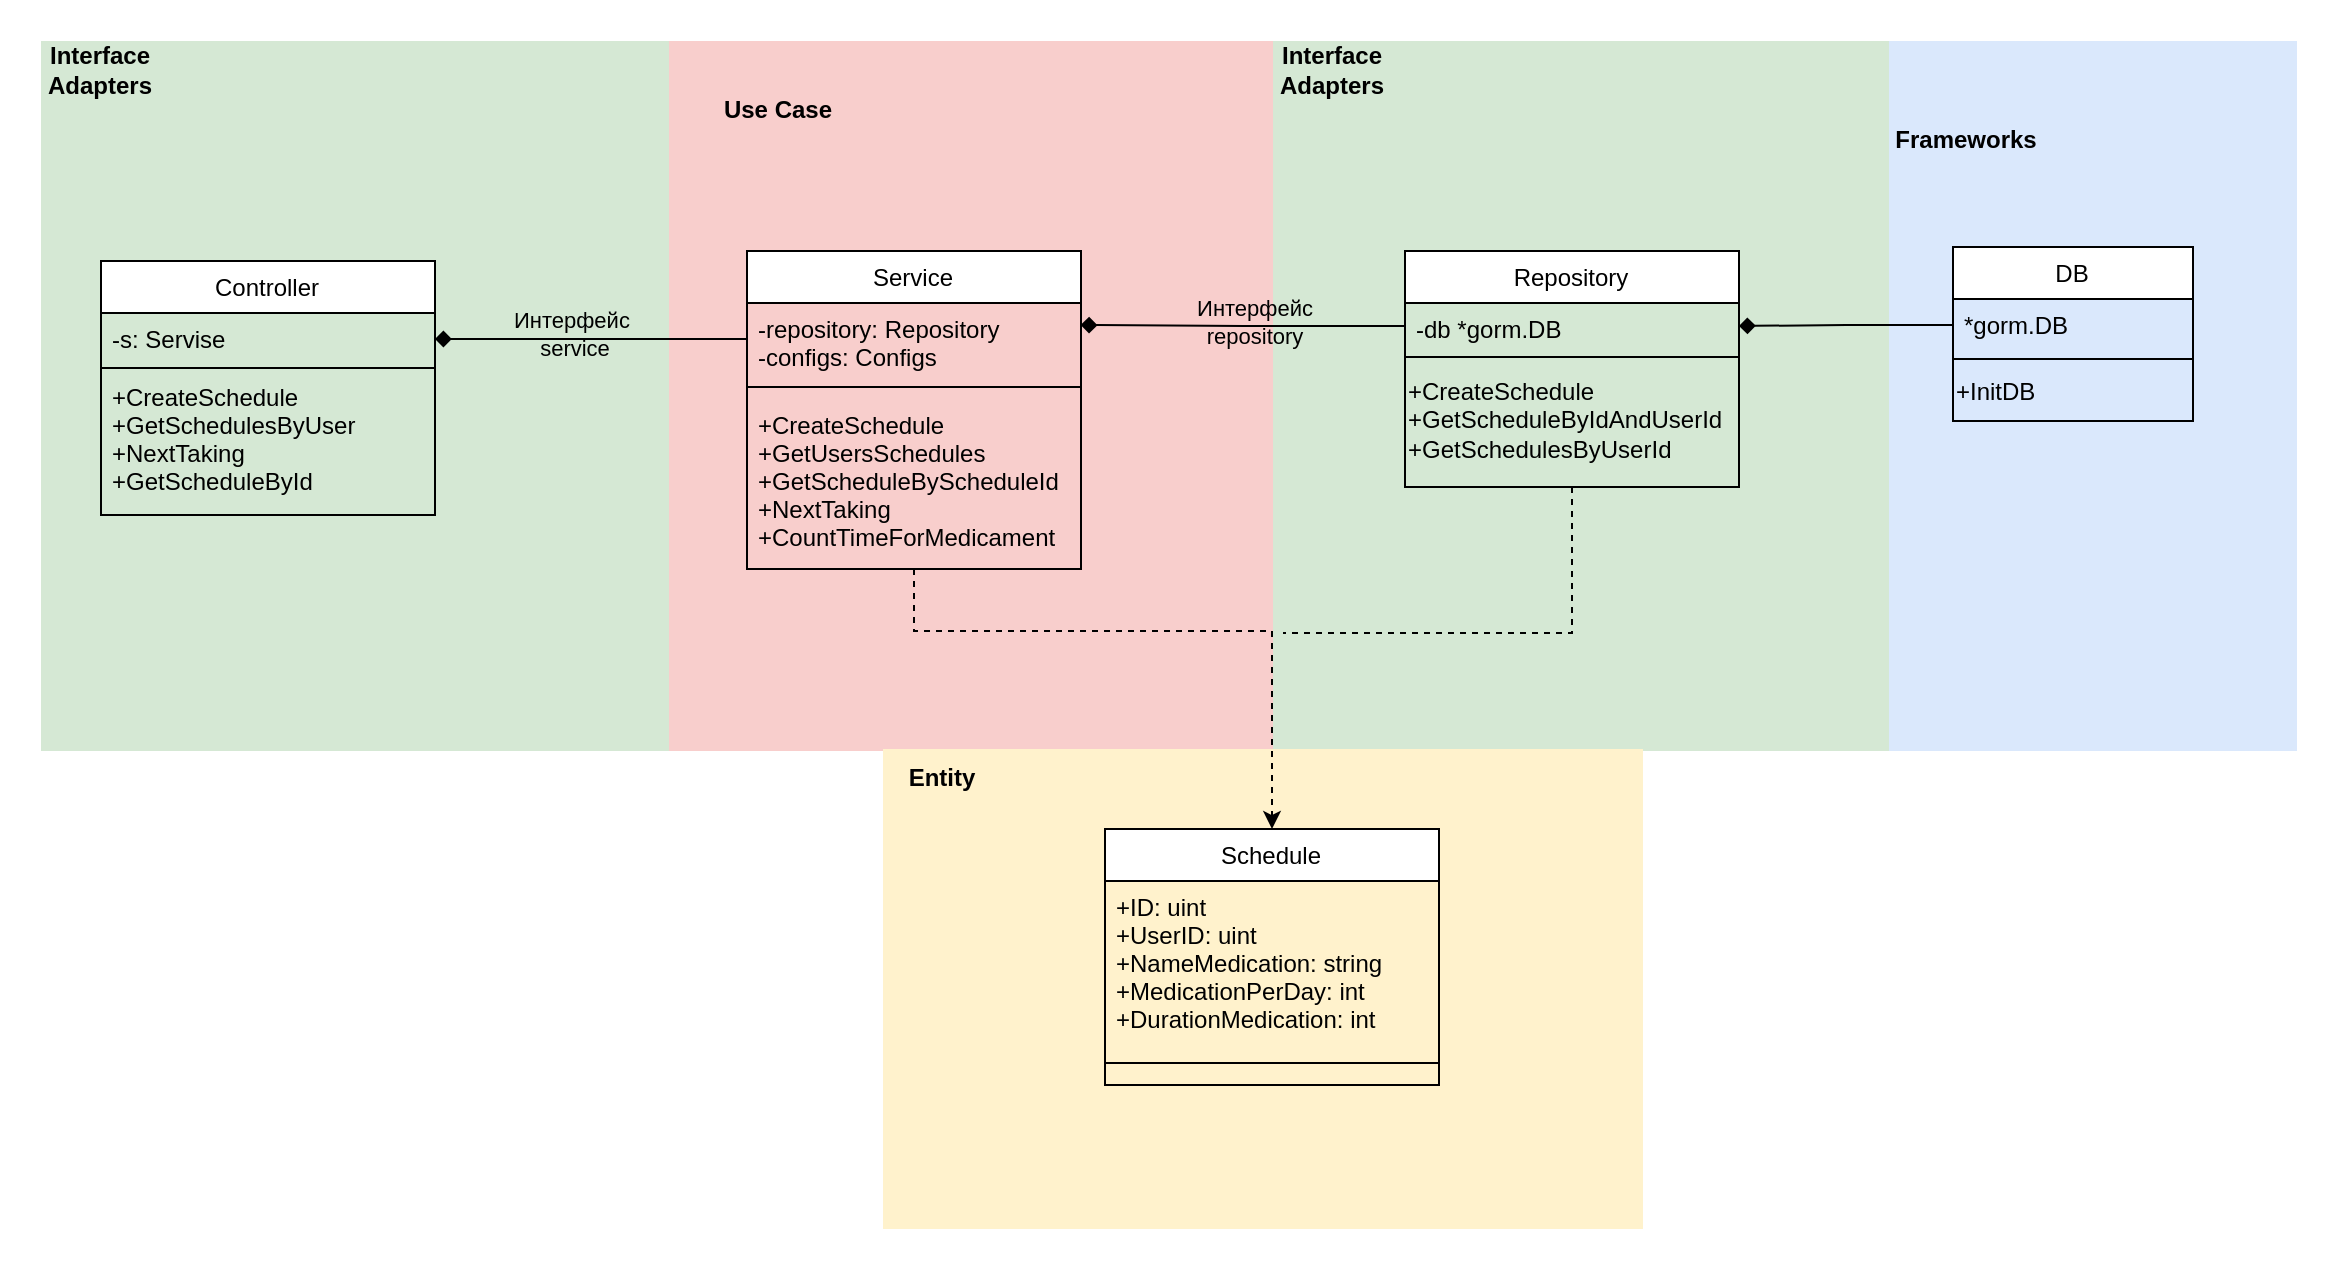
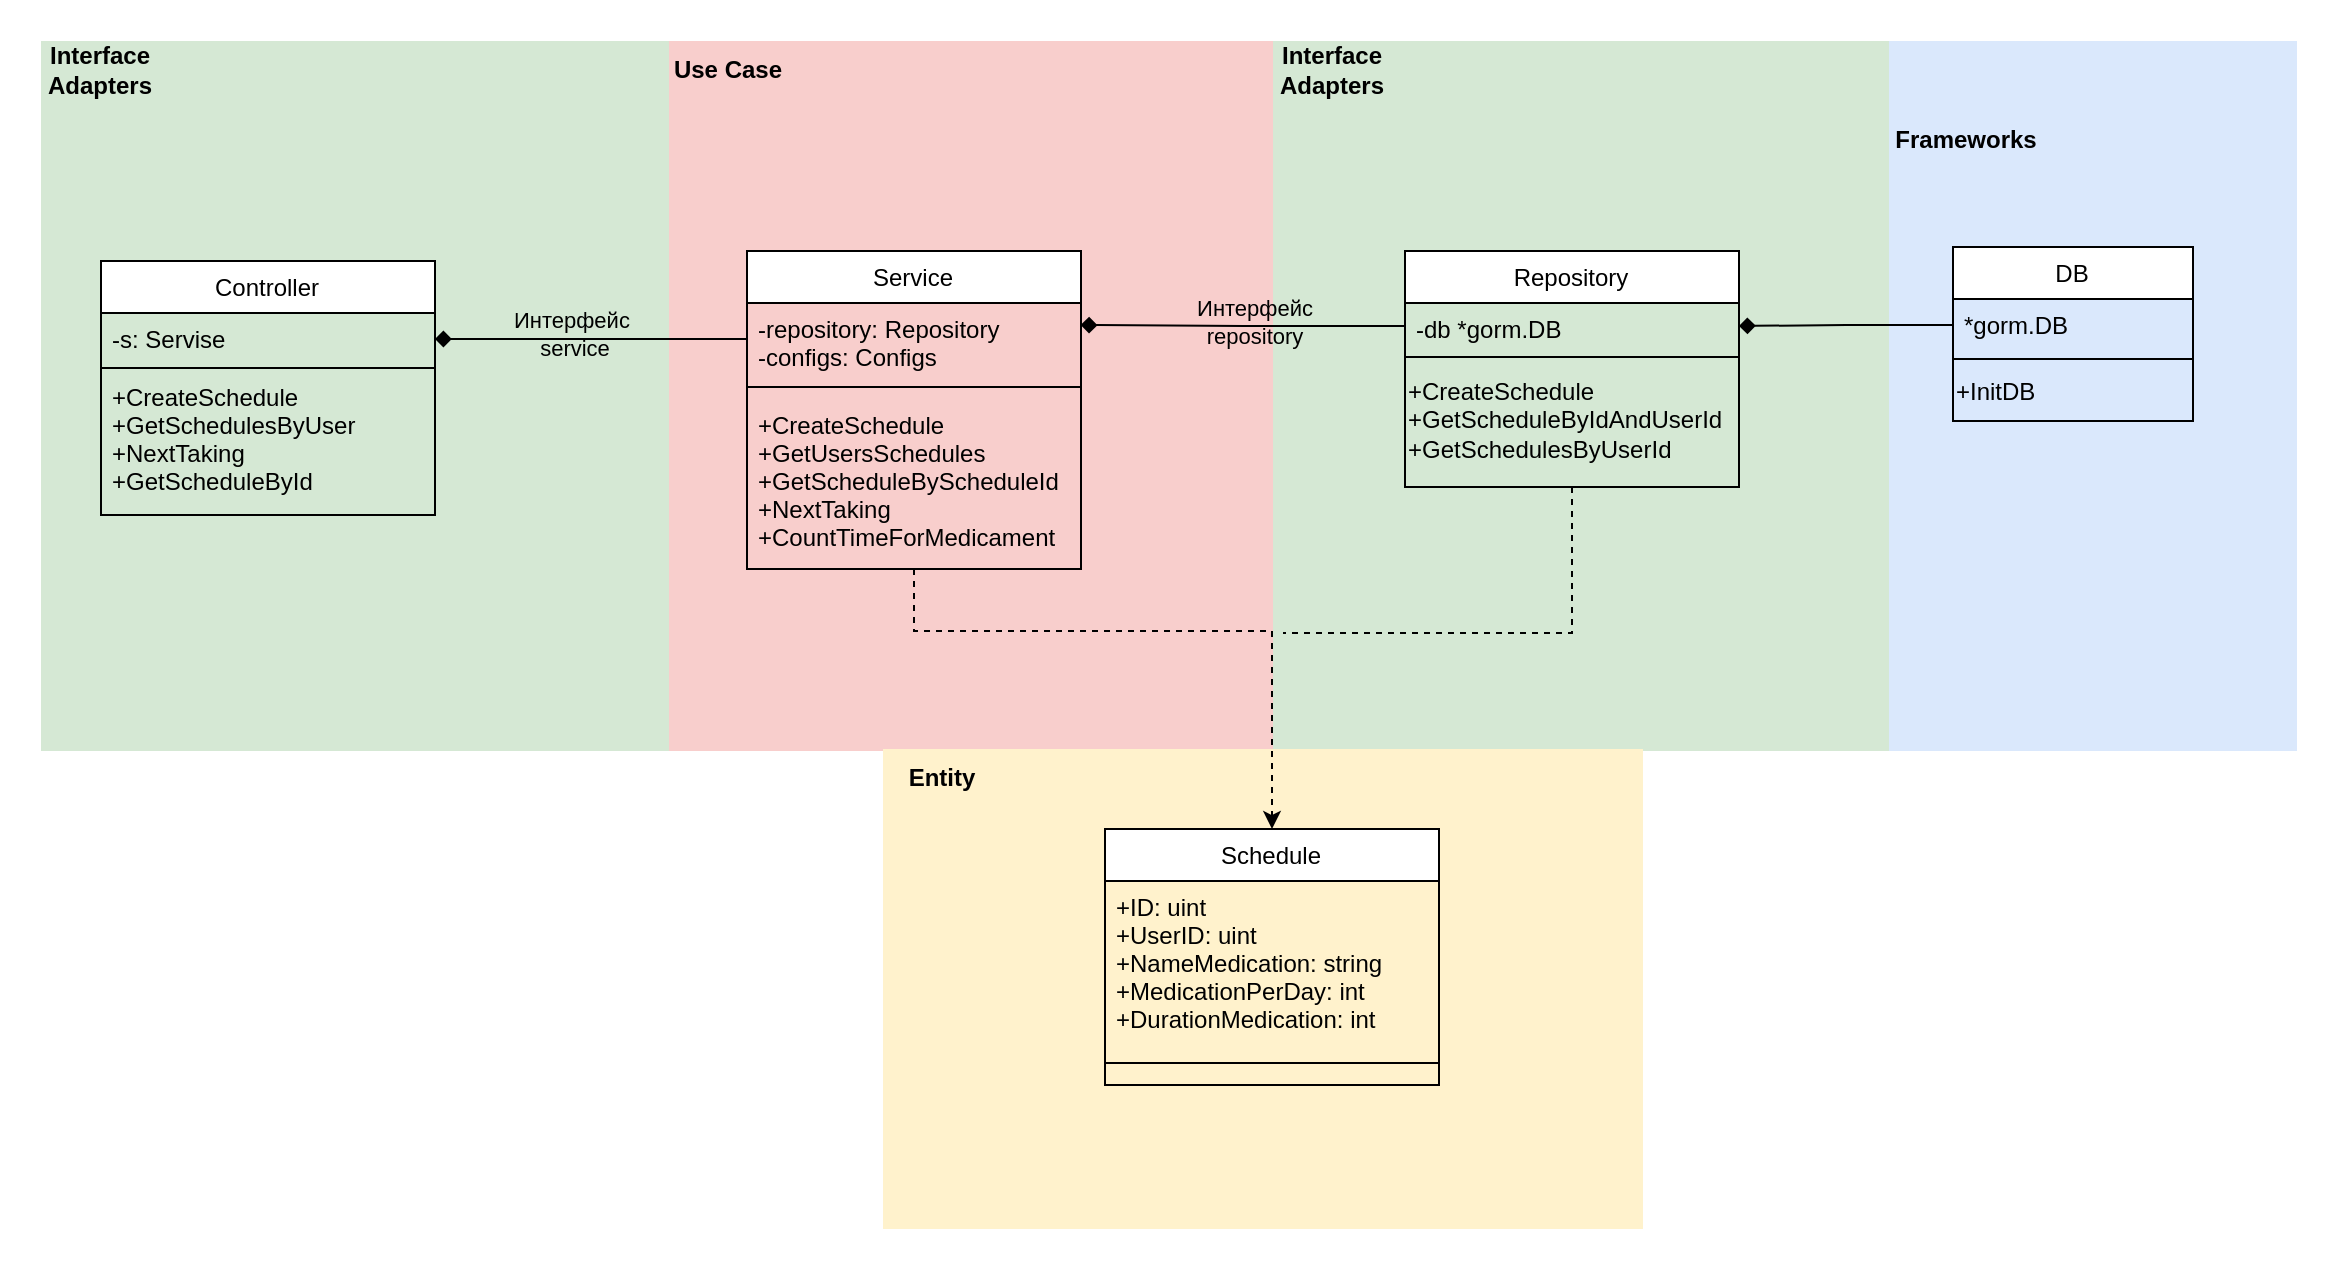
(779, 111) -> (729, 71)
